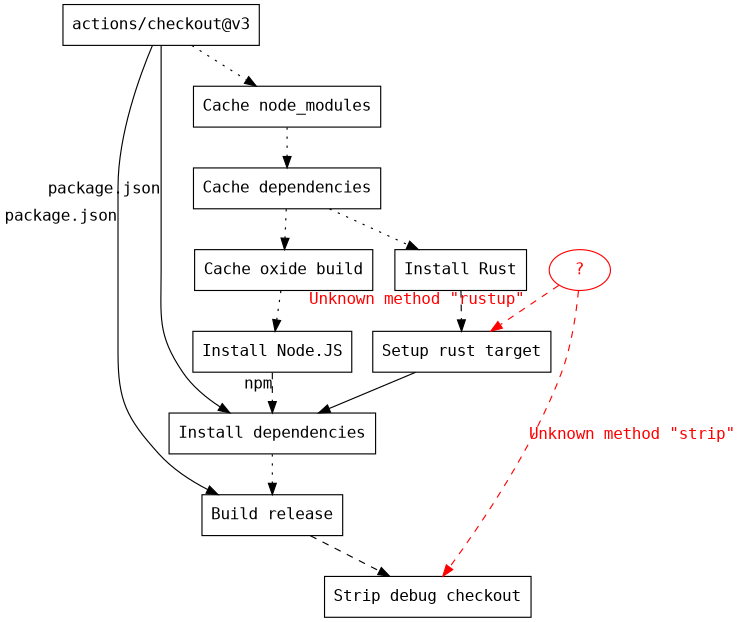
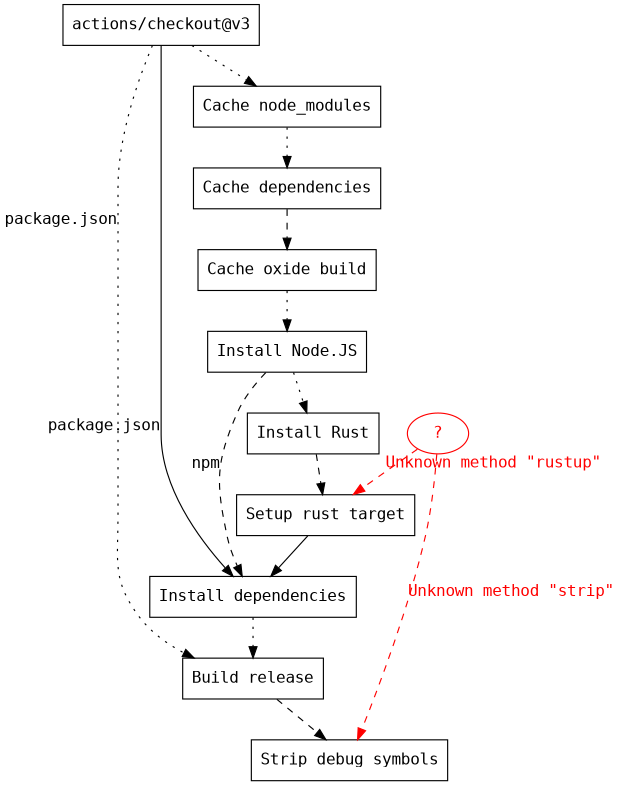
(286, 224) -> (287, 224)
(369, 227) -> (298, 387)
(118, 283) -> (118, 360)
(428, 597) -> (349, 760)
